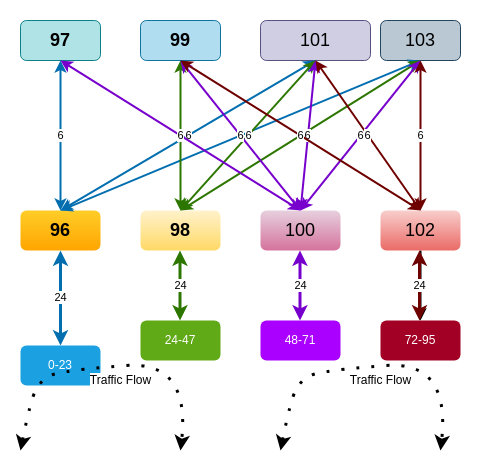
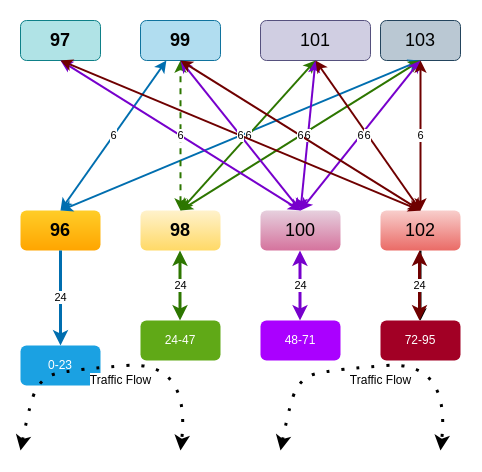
(181, 97) -> (181, 97)
none -> (154, 99)
(248, 100) -> (113, 136)
(61, 136) -> none
(61, 263) -> (61, 258)
